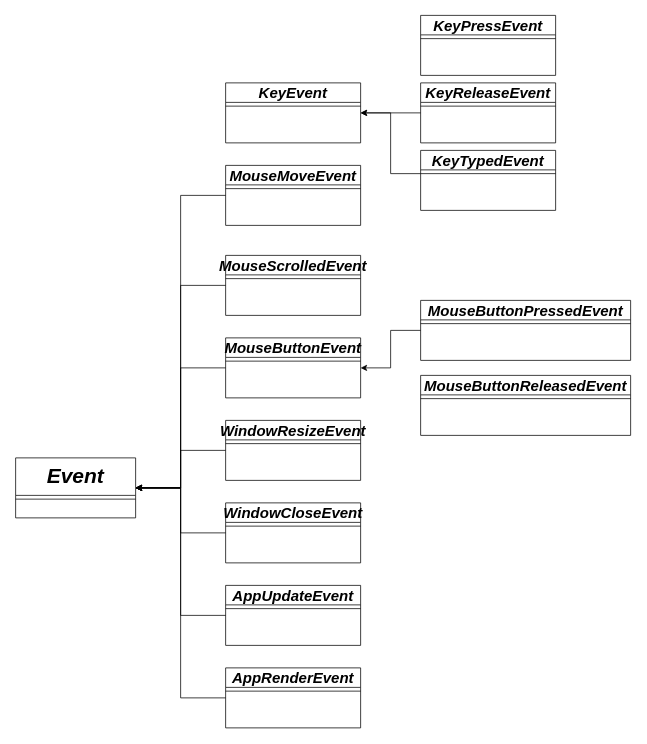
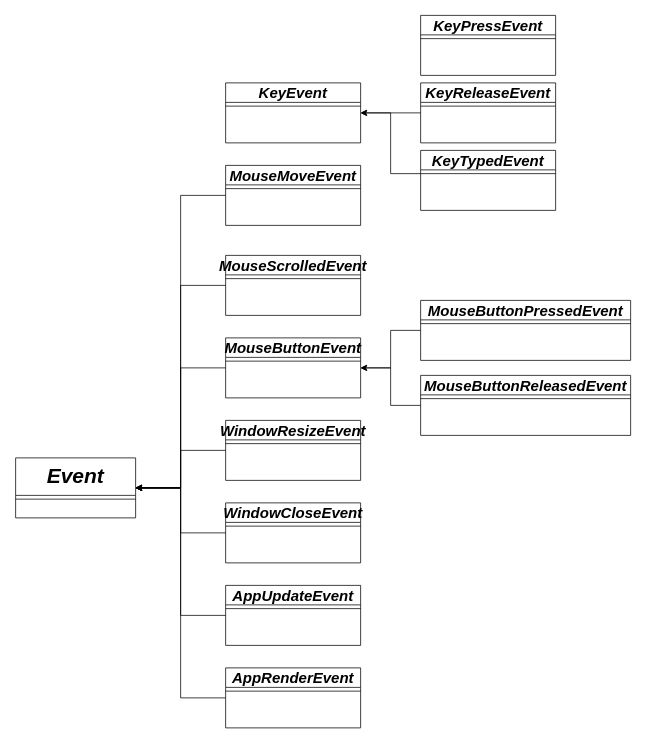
none -> (390, 401)
